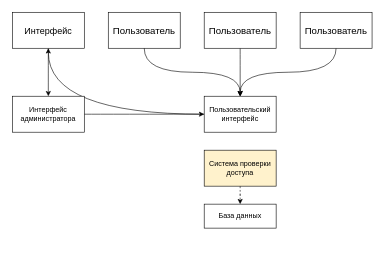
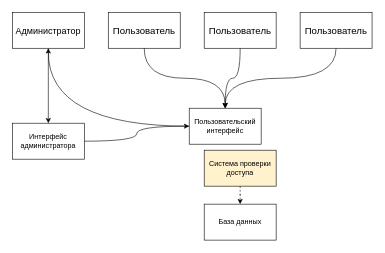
(48, 30) -> (48, 30)
(48, 114) -> (48, 141)
(240, 114) -> (225, 126)
(240, 216) -> (240, 222)
